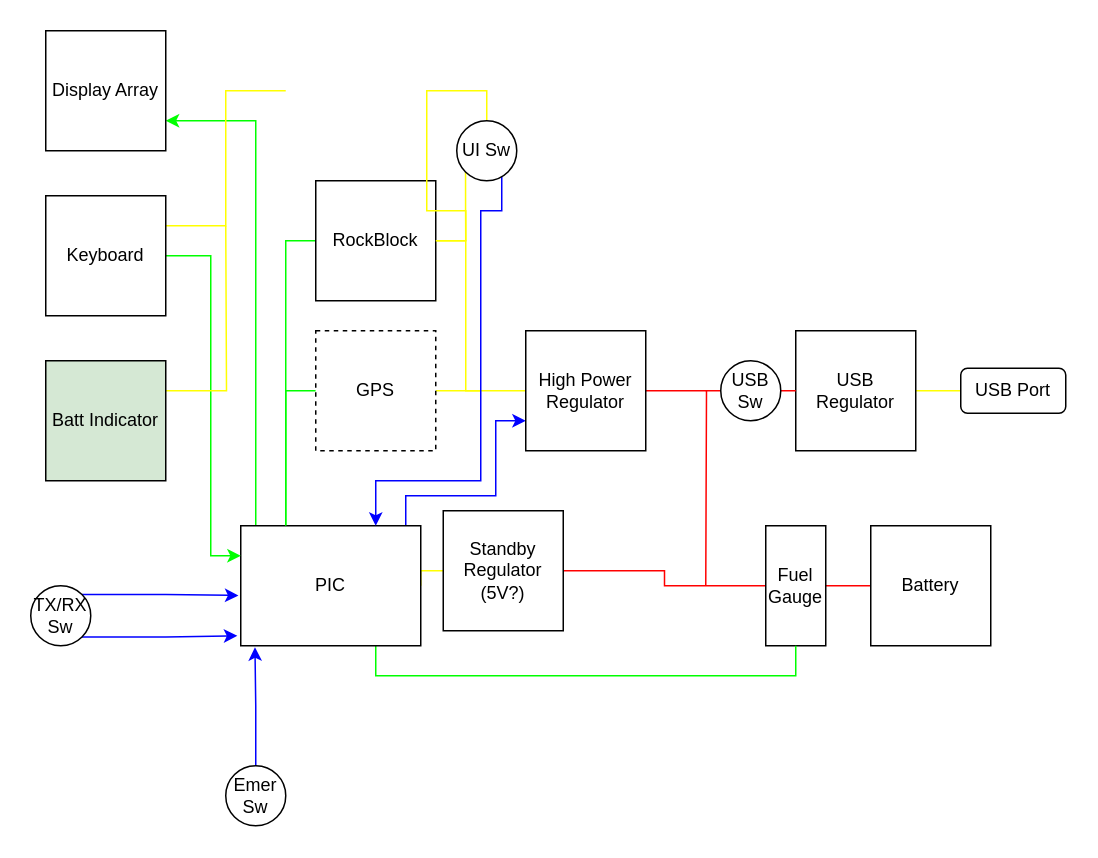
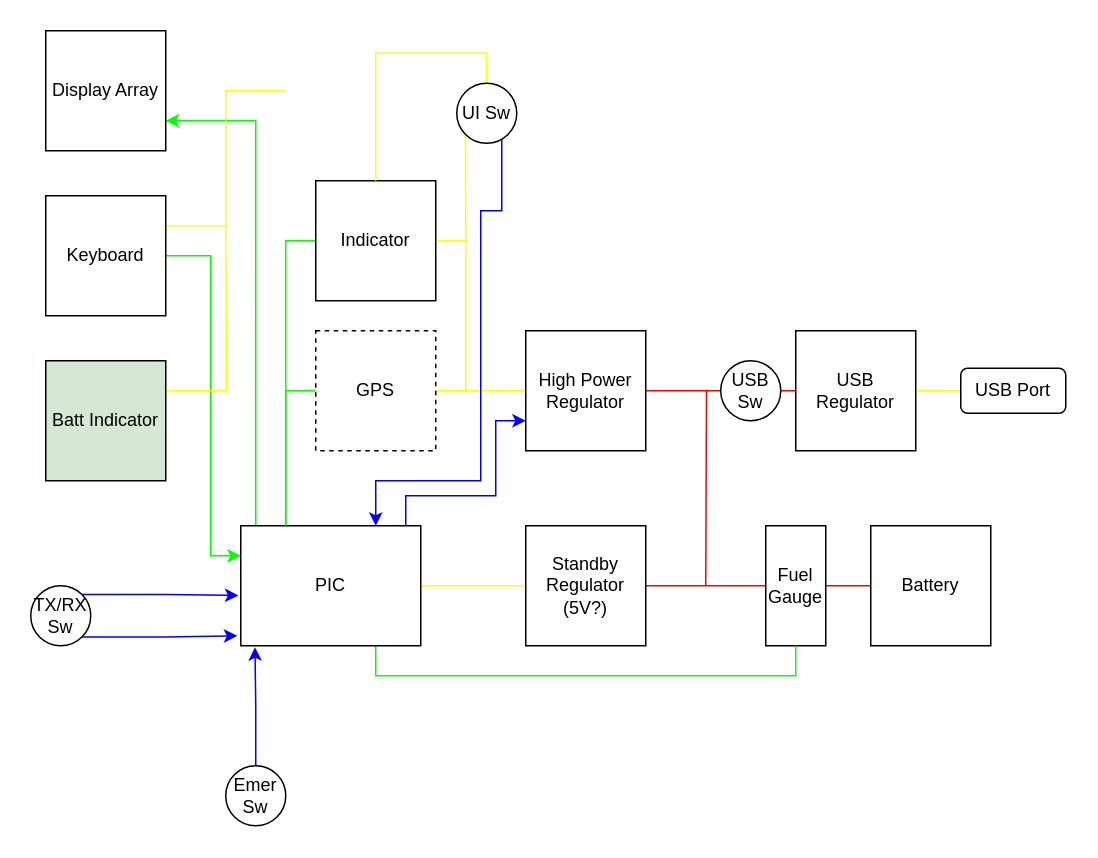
(487, 151) -> (487, 113)
(376, 241) -> (376, 241)
(503, 571) -> (586, 586)
